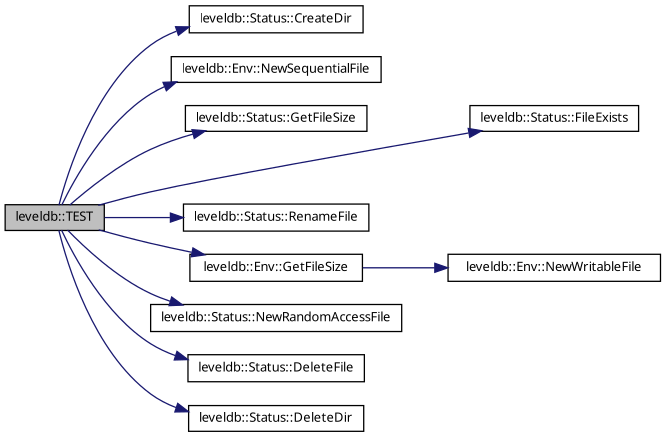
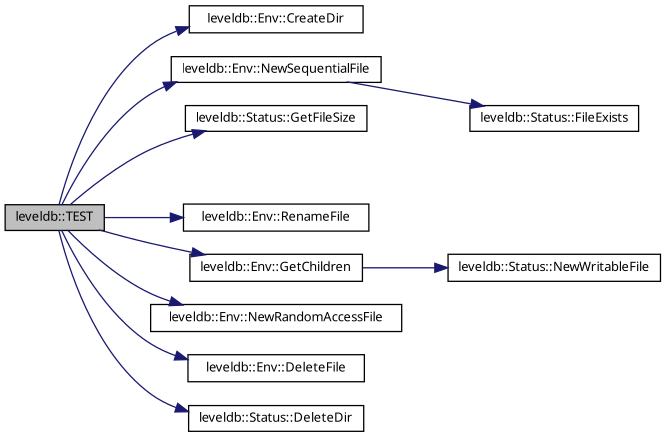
(276, 19) -> (276, 19)
(283, 166) -> (409, 93)
(276, 218) -> (276, 218)
(276, 268) -> (276, 268)
(554, 268) -> (554, 268)
(276, 318) -> (276, 318)
(276, 368) -> (276, 368)
